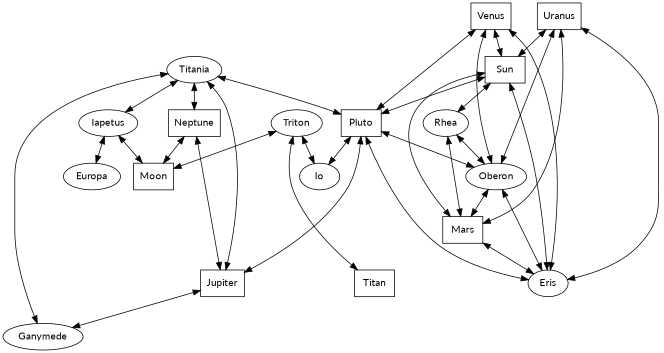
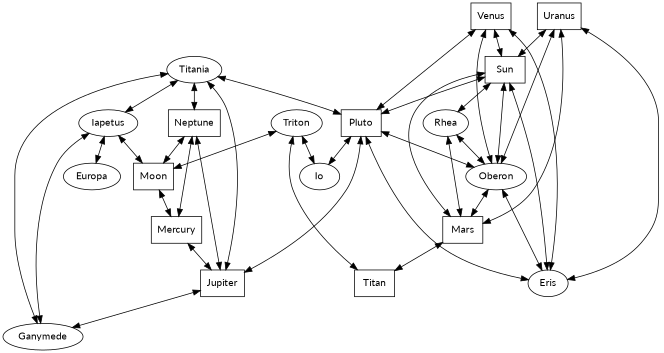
none -> (501, 123)
none -> (39, 220)
none -> (177, 230)
(508, 258) -> (419, 257)
